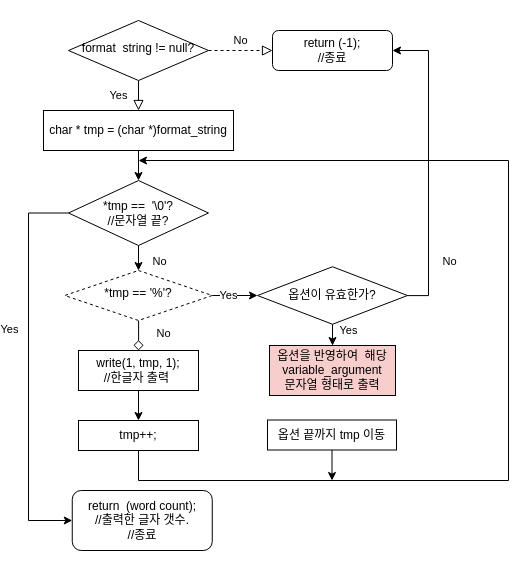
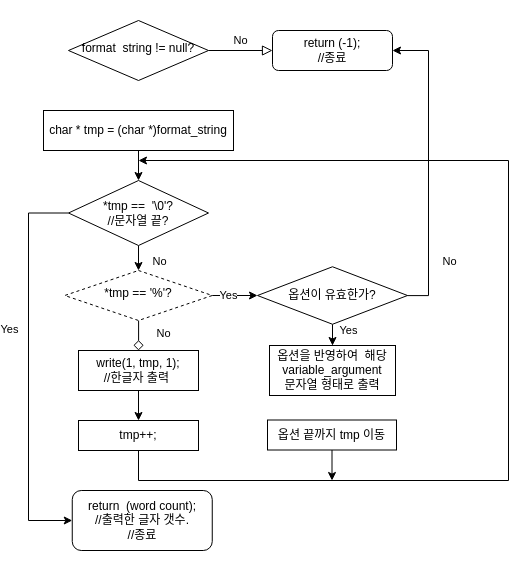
(236, 51) -> (236, 51)
(139, 100) -> none
(333, 371) -> (333, 371)
